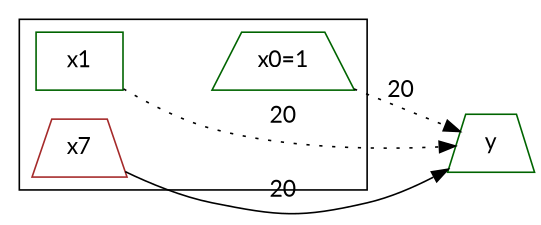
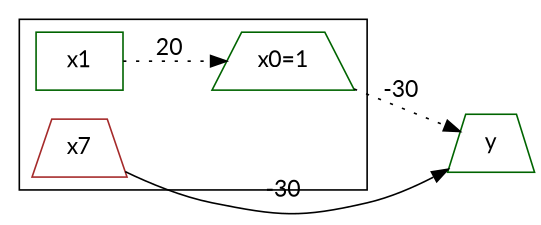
(401, 91) -> (401, 91)
(276, 141) -> (167, 61)
(283, 191) -> (283, 191)
